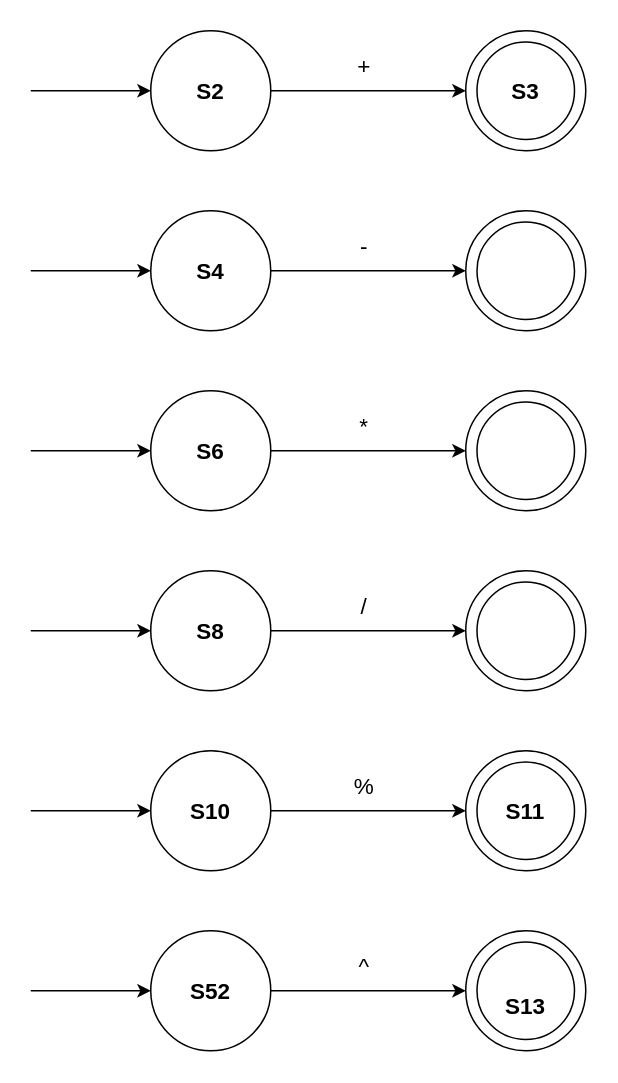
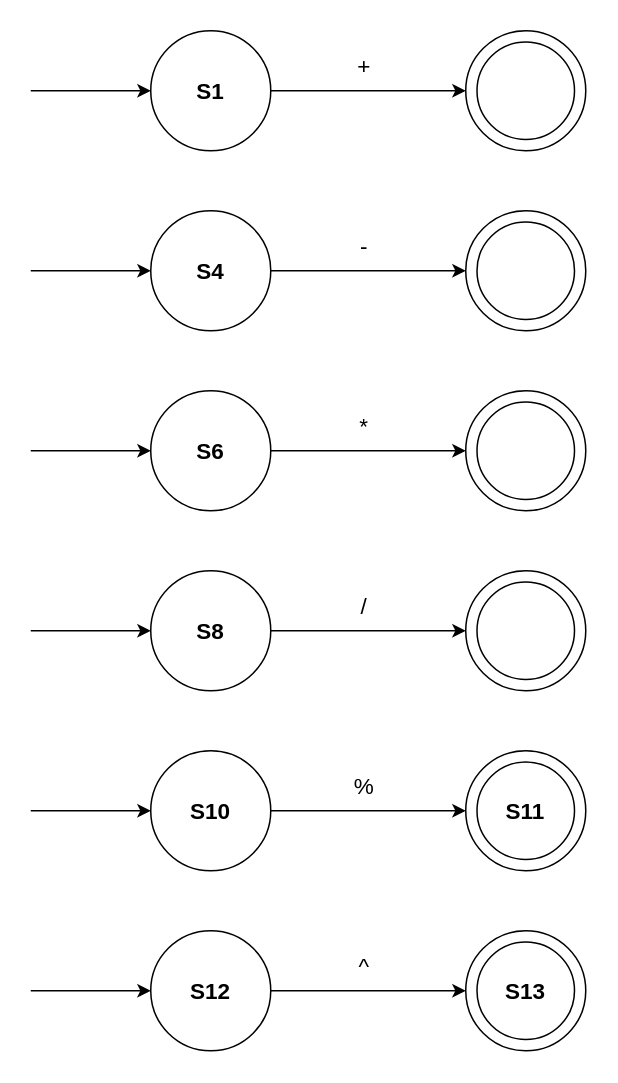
(211, 91) -> (211, 91)
(526, 91) -> none
(211, 991) -> (211, 991)
(526, 1006) -> (526, 991)
